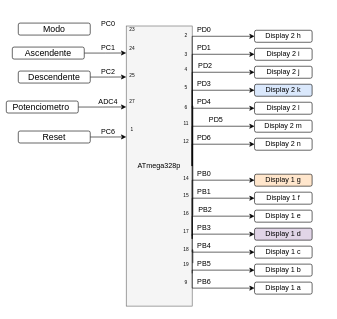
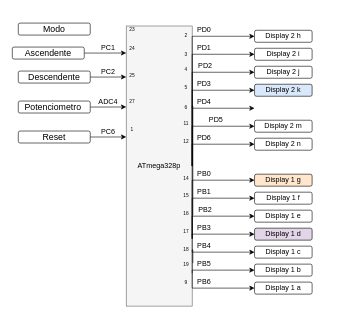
(108, 24) -> none
(42, 107) -> (54, 107)
(284, 108) -> none
